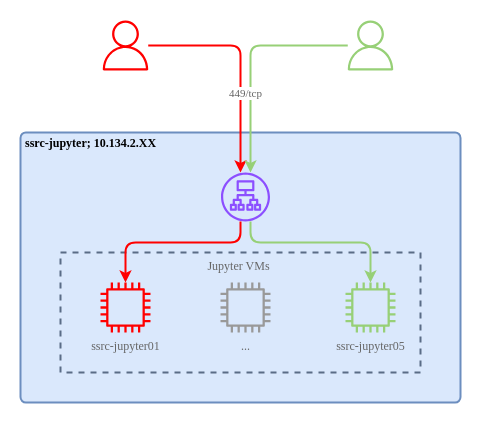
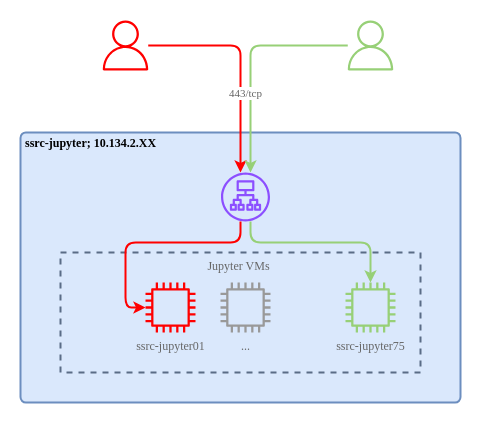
(246, 94) -> (246, 94)
(126, 308) -> (171, 308)
(371, 347) -> (371, 347)
